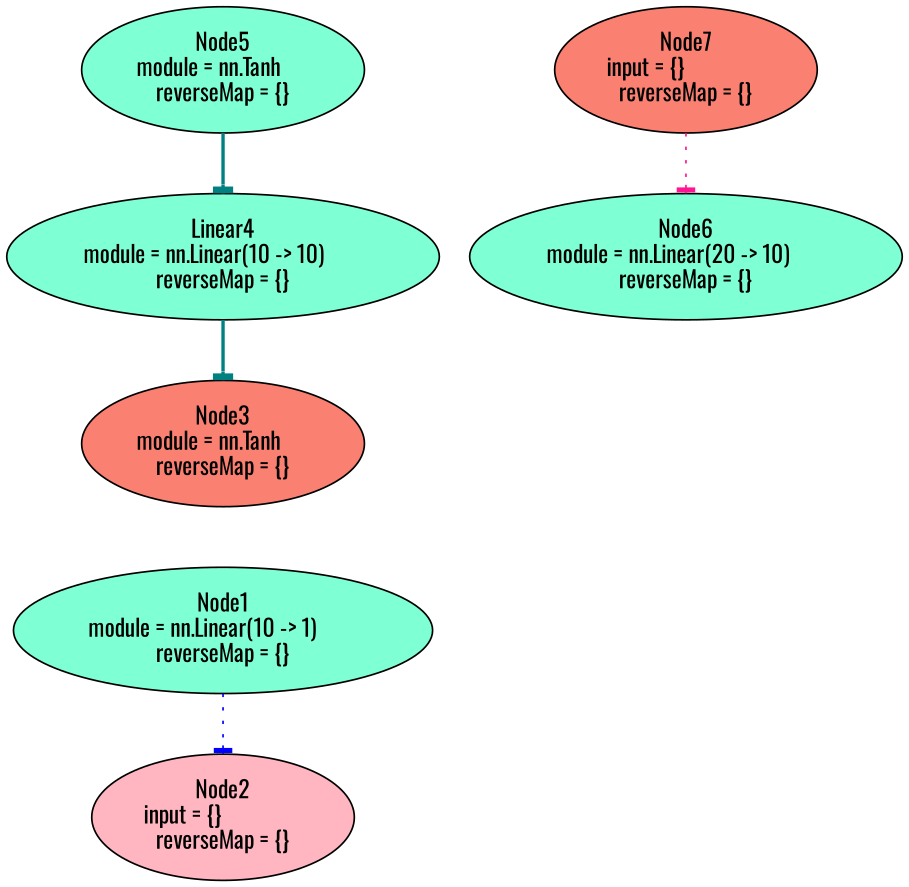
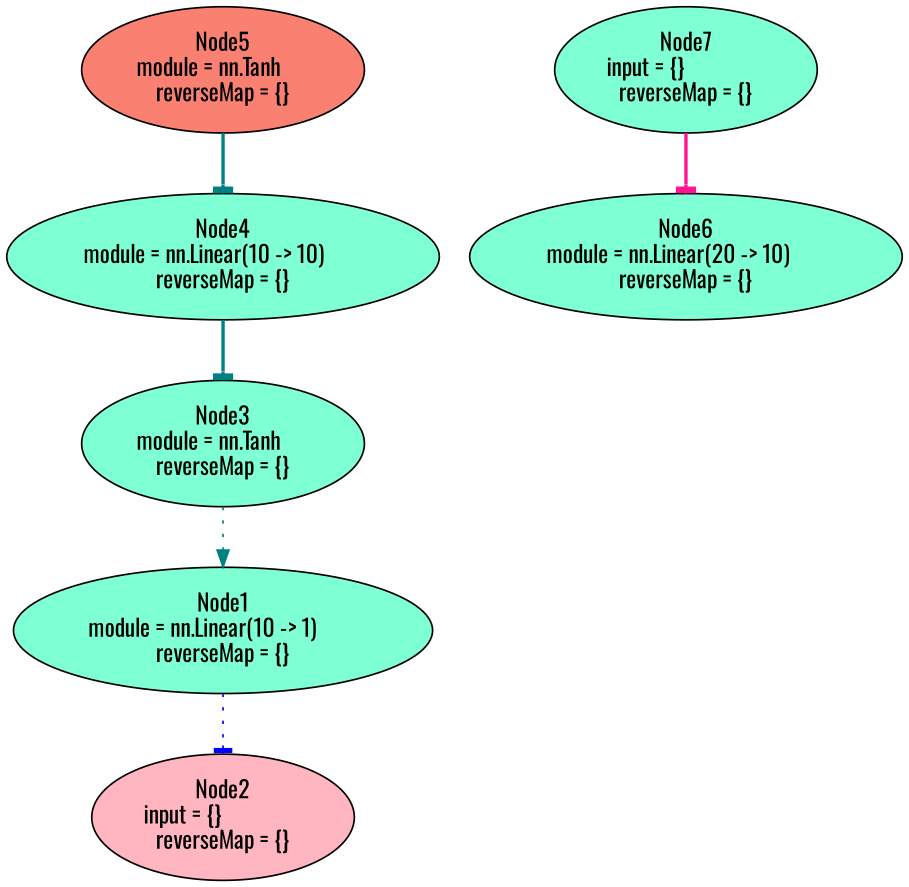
(223, 70) -> (223, 70)
(686, 70) -> (686, 70)
(686, 159) -> (686, 159)
(223, 257) -> (223, 257)
(223, 444) -> (223, 444)
none -> (223, 528)
